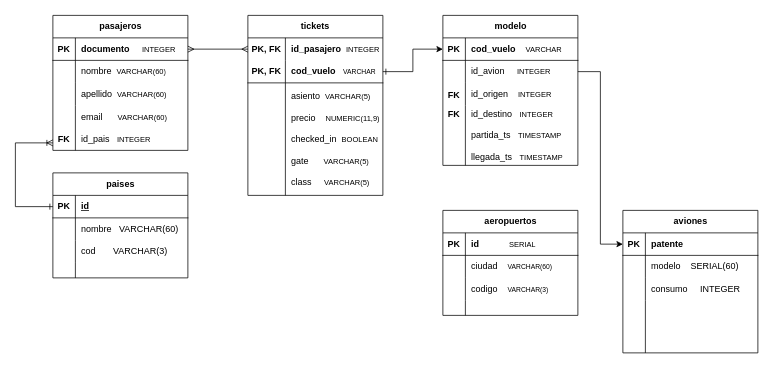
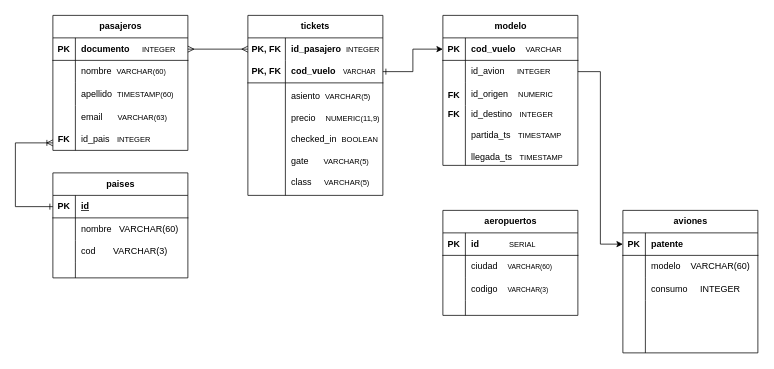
(131, 94) -> (135, 94)
(518, 94) -> (518, 94)
(132, 128) -> (132, 128)
(698, 267) -> (701, 267)
